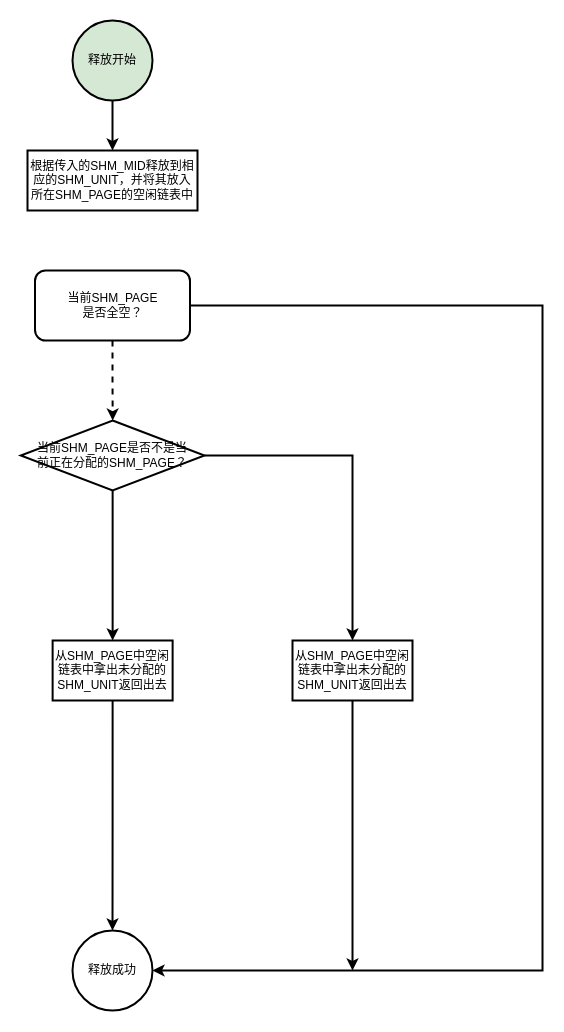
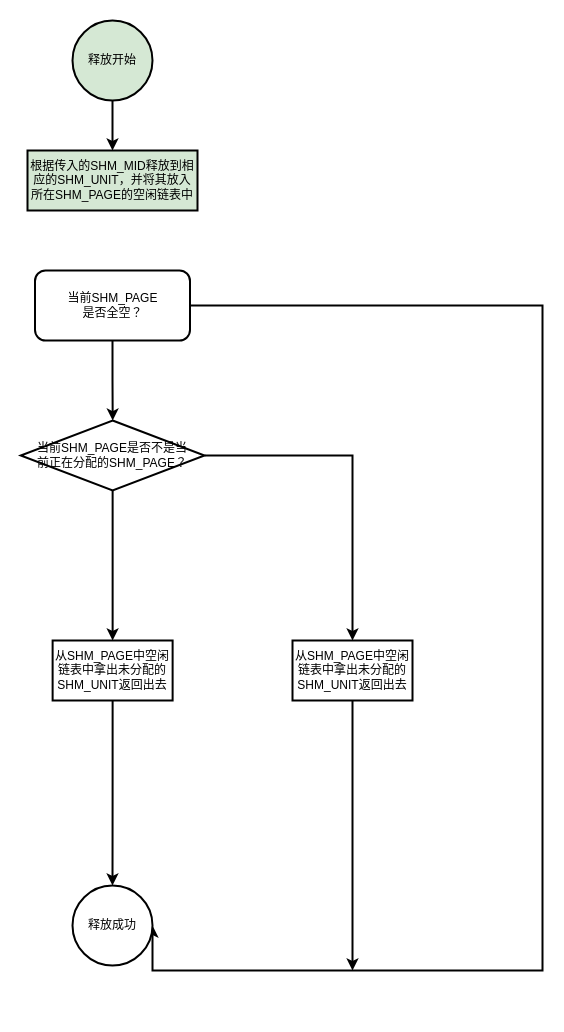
(113, 181) -> (113, 181)
(113, 377) -> (113, 377)
(113, 971) -> (113, 926)
